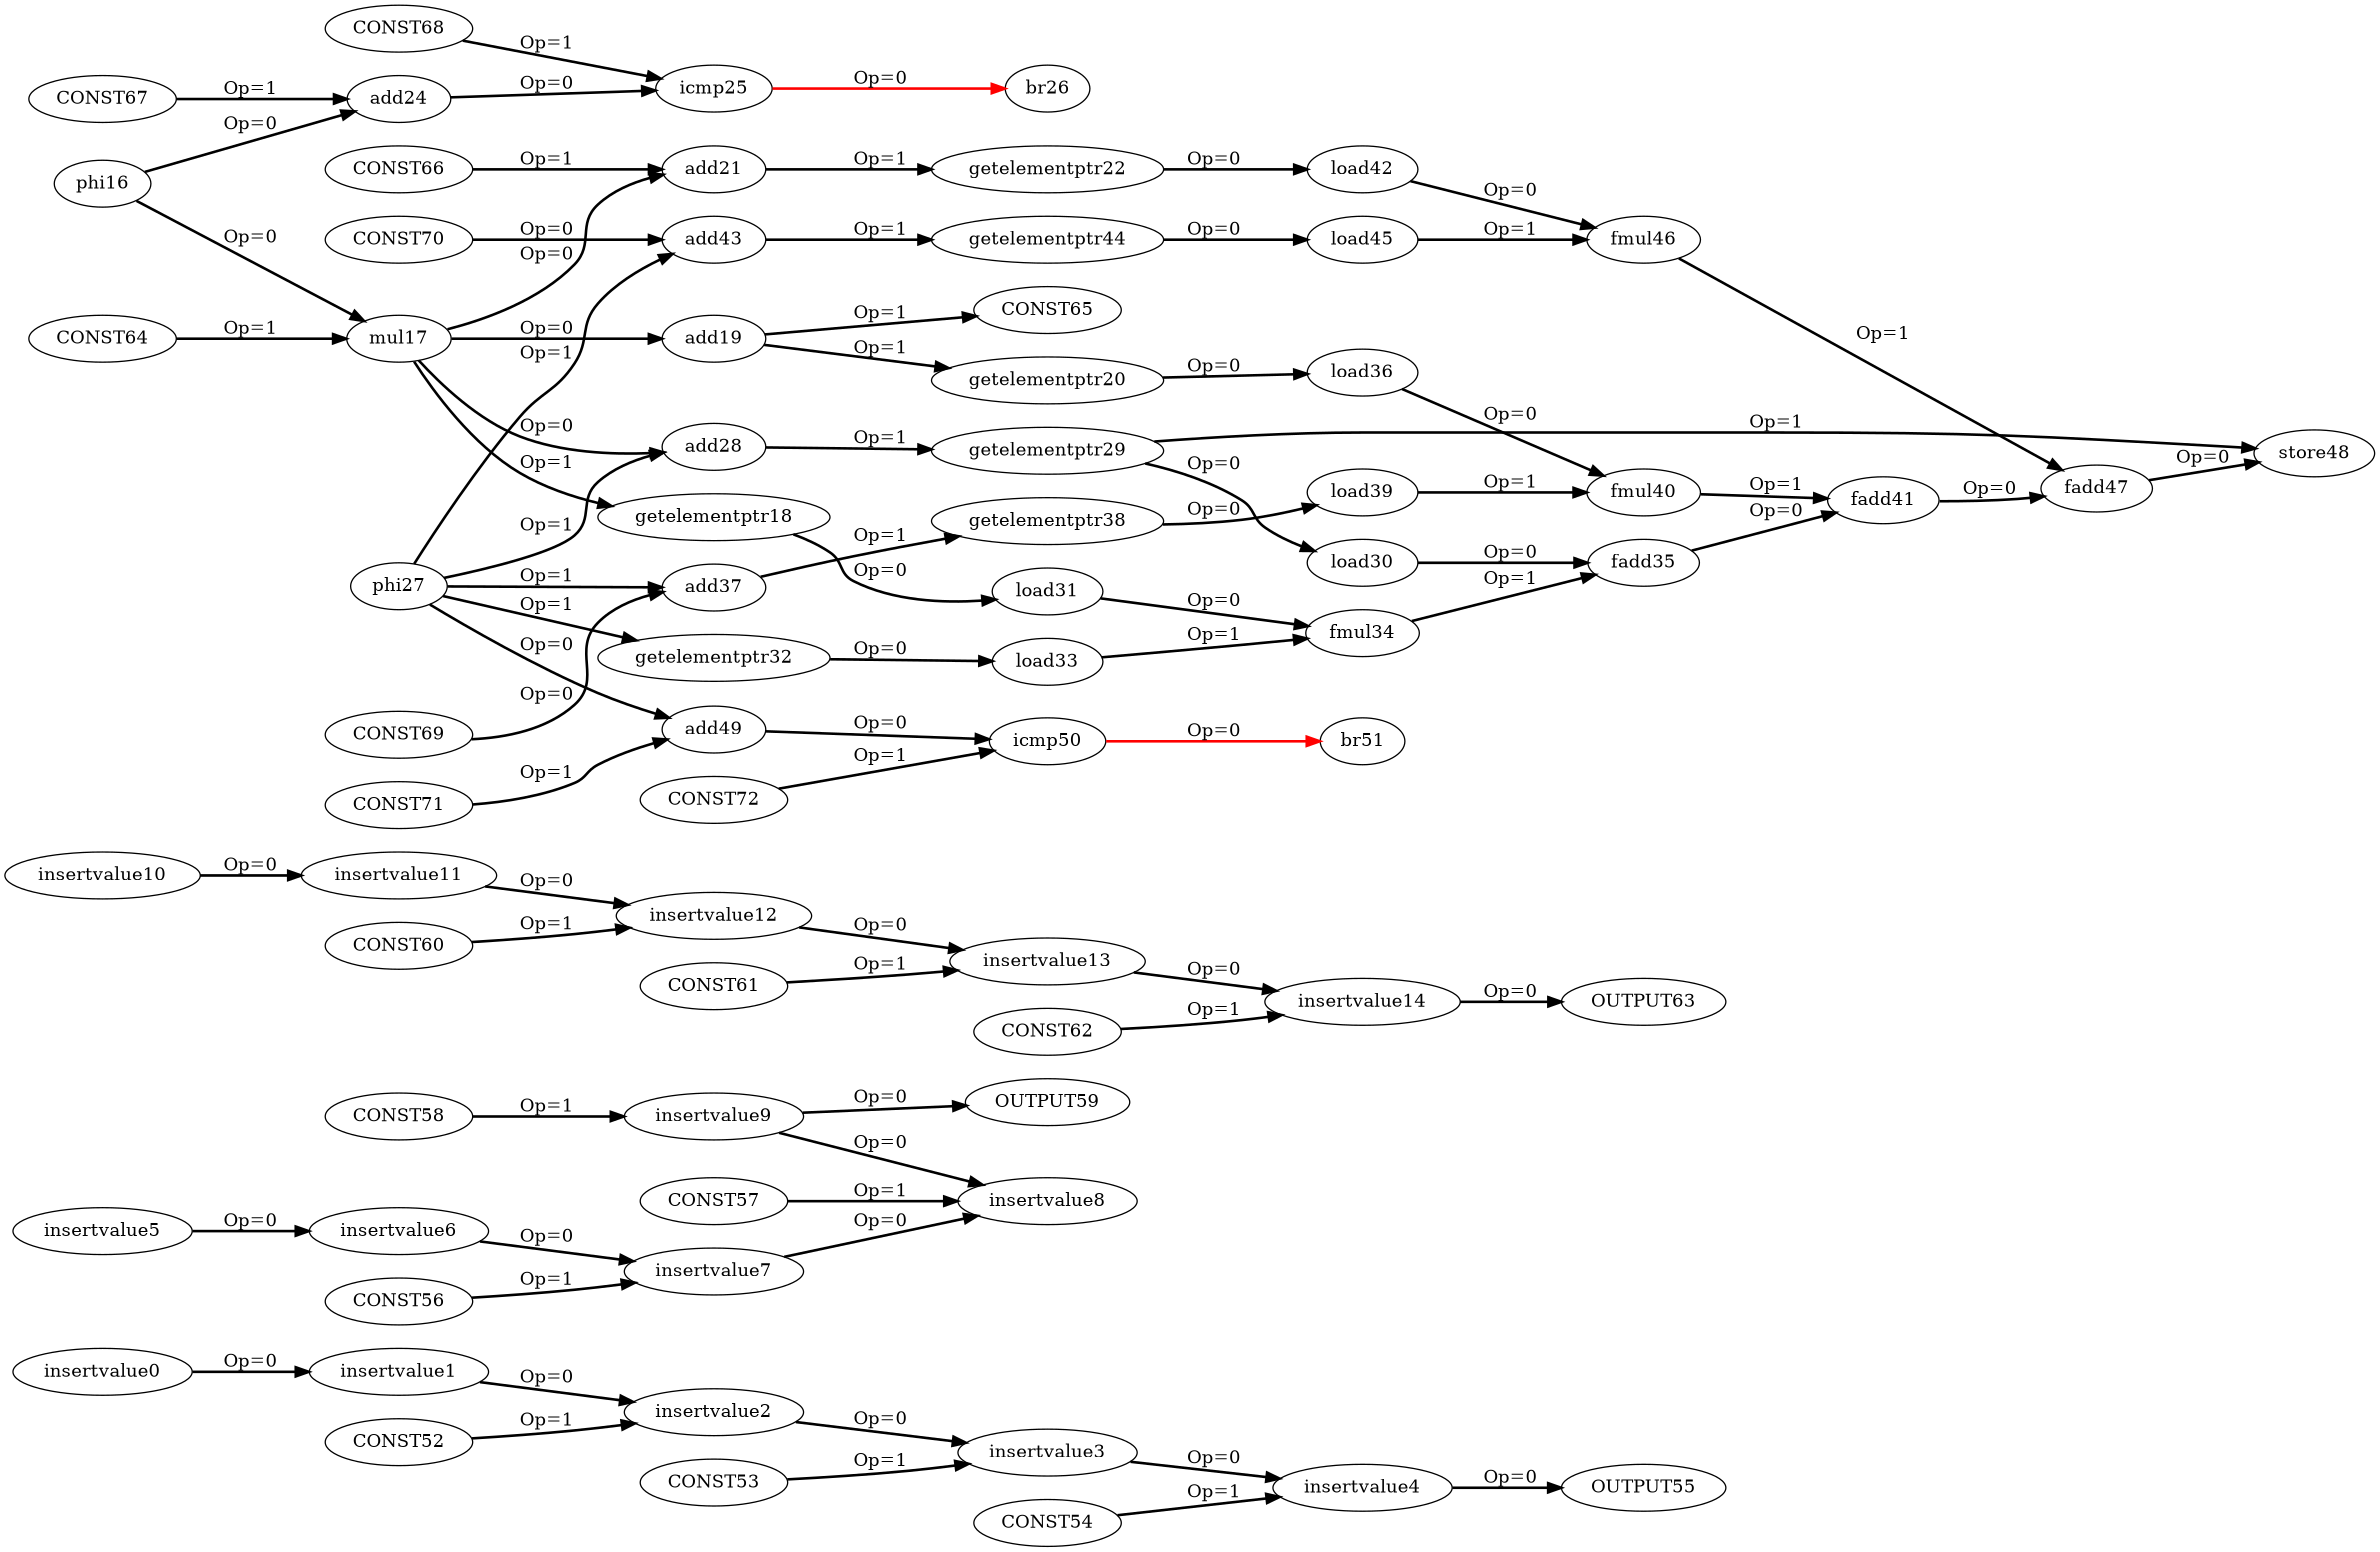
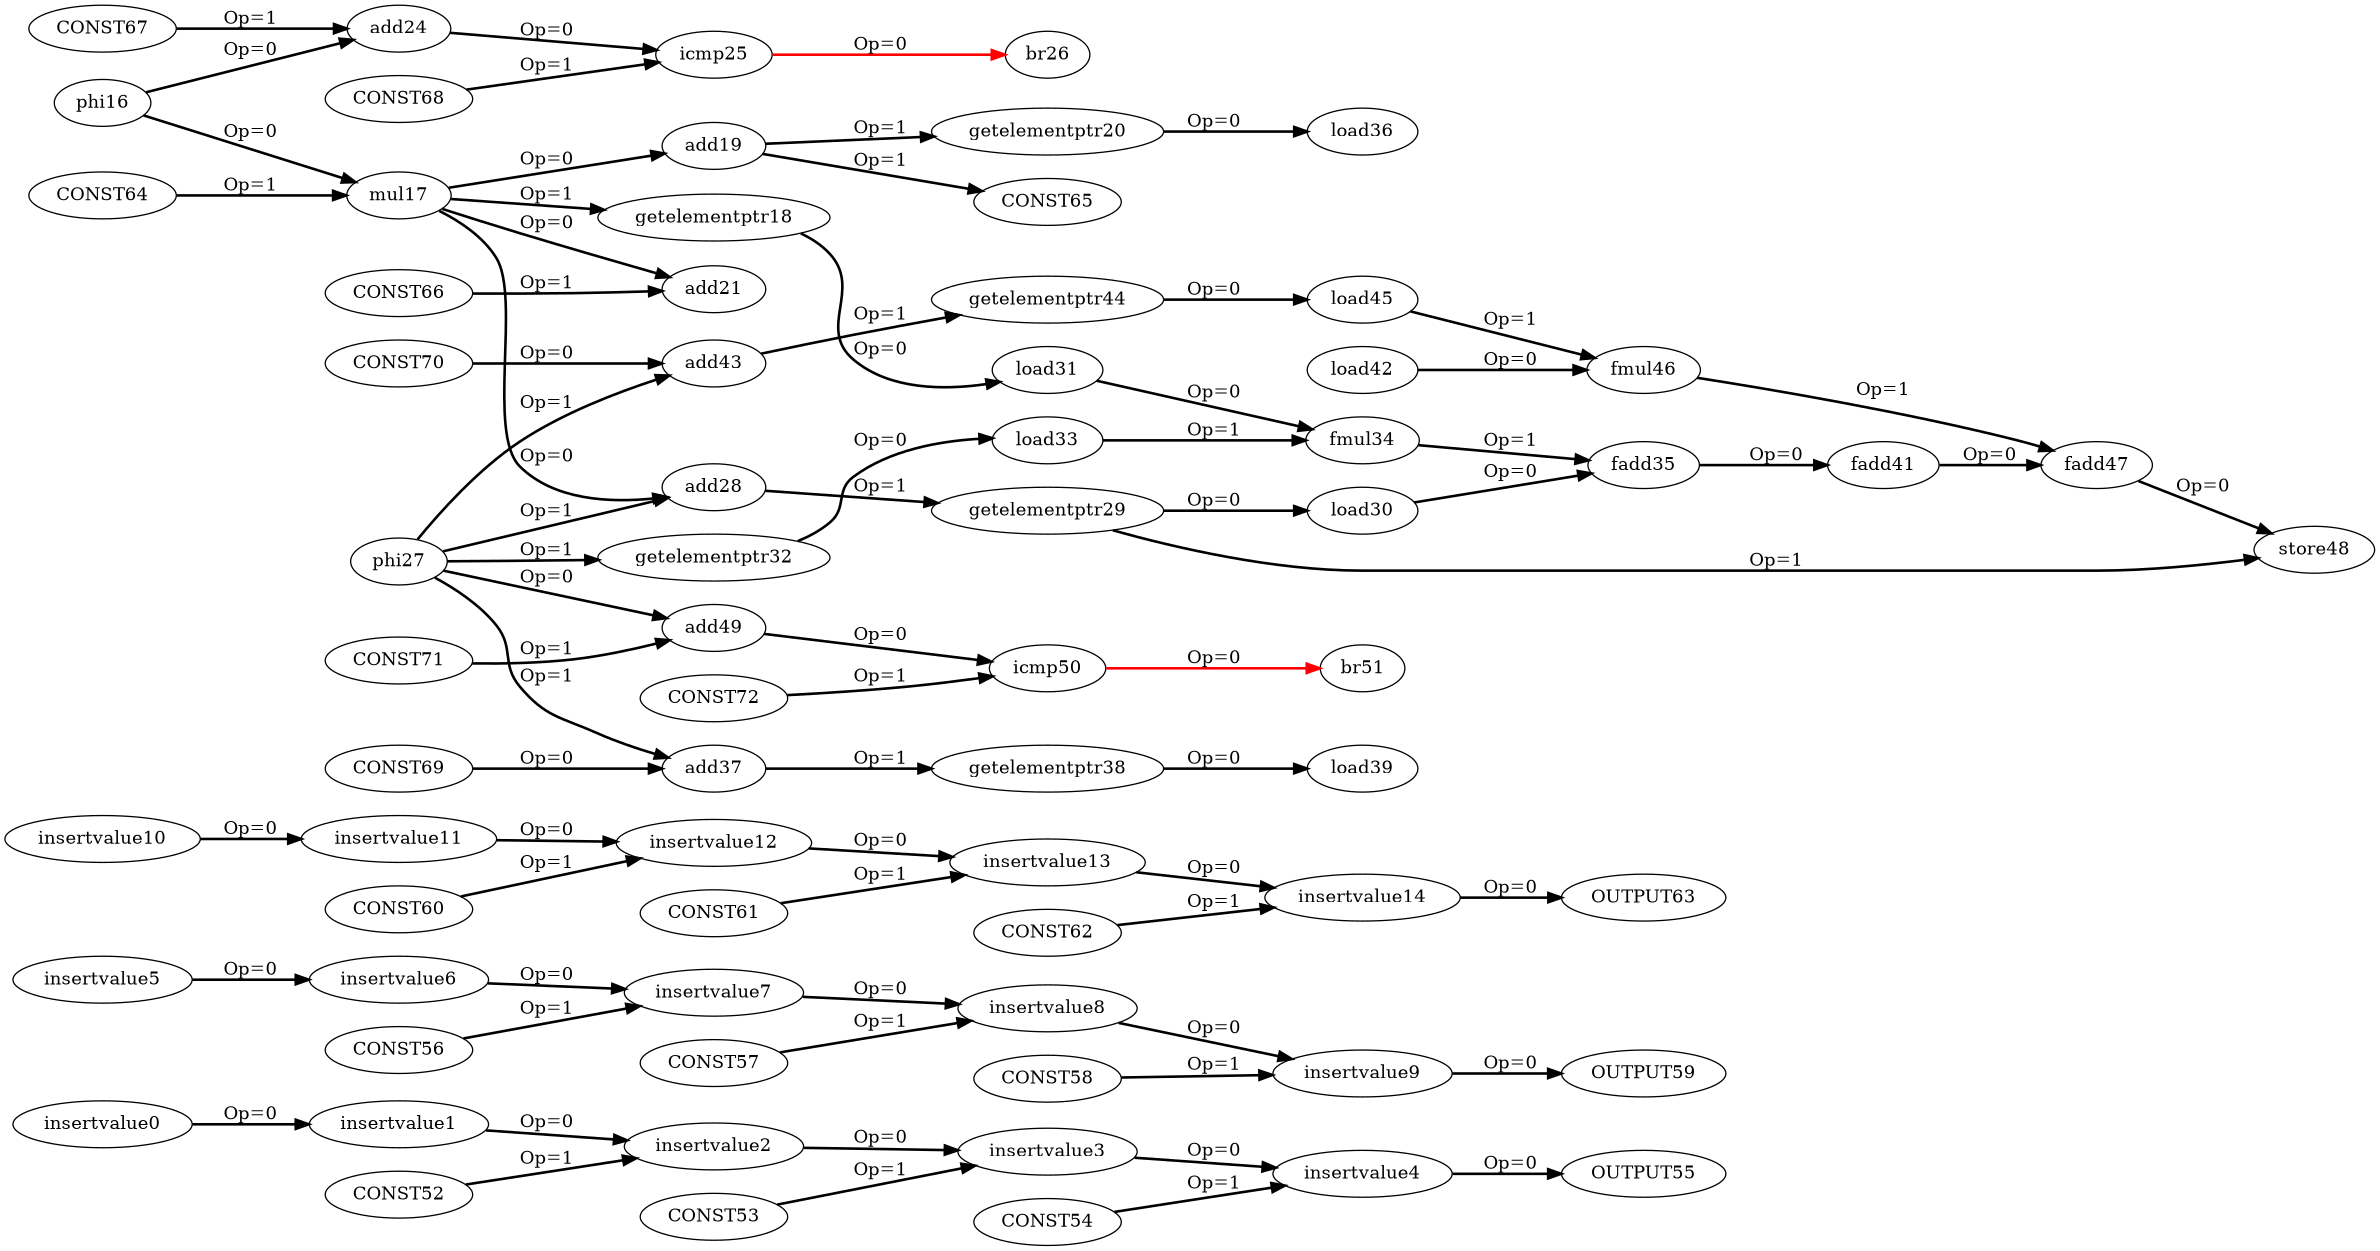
(1048, 169) -> none
(1644, 492) -> none
(874, 1157) -> (1199, 1040)
